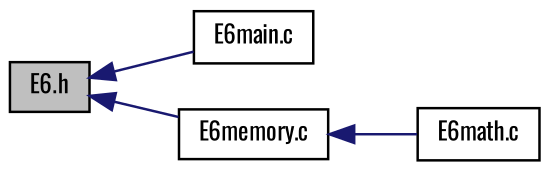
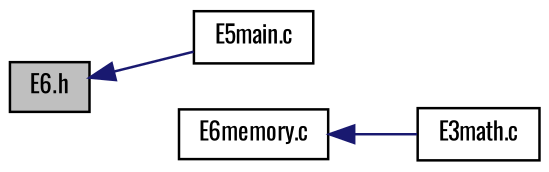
(254, 37) -> (254, 37)
(146, 109) -> none
(479, 134) -> (479, 134)
